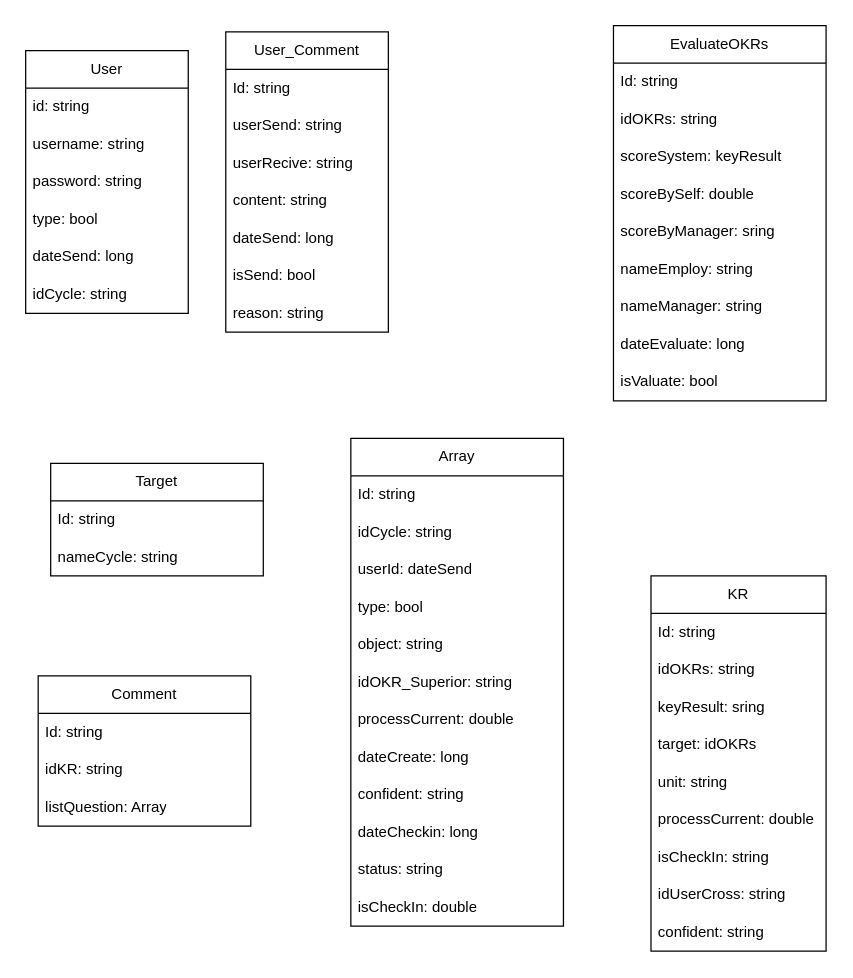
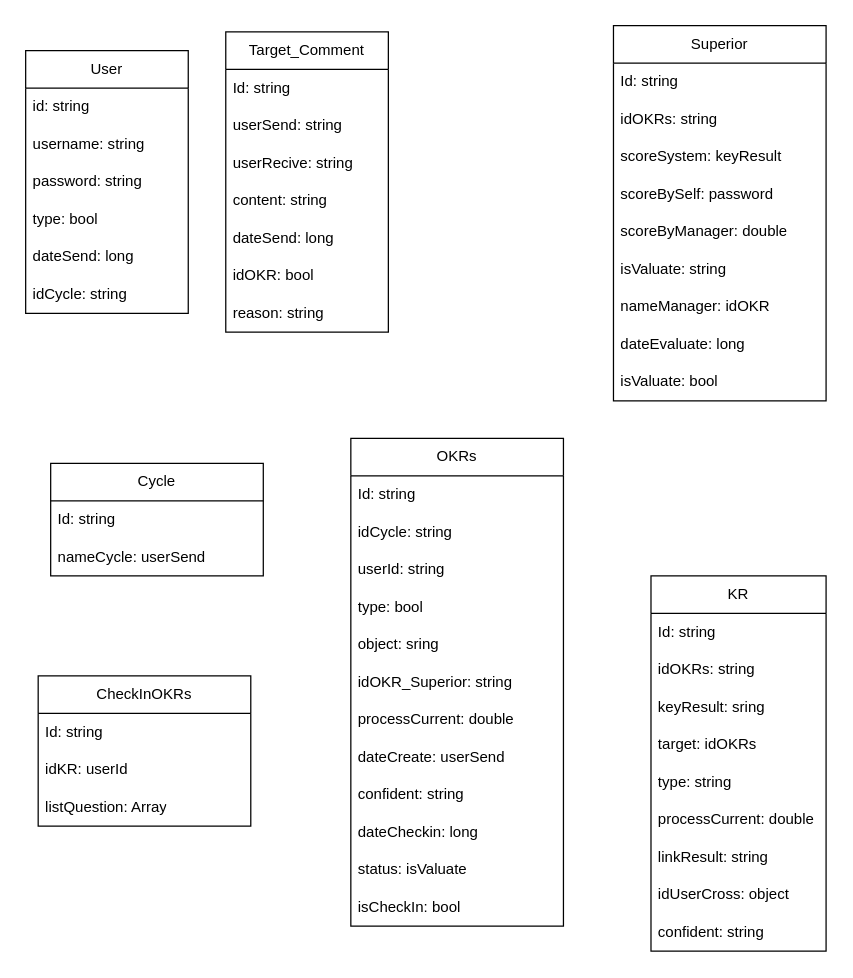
(719, 44) -> (719, 44)
(307, 51) -> (307, 51)
(693, 194) -> (703, 194)
(703, 232) -> (707, 232)
(688, 269) -> (682, 269)
(276, 276) -> (272, 276)
(695, 307) -> (690, 307)
(457, 457) -> (457, 457)
(157, 482) -> (157, 482)
(122, 557) -> (132, 557)
(421, 569) -> (411, 569)
(411, 644) -> (407, 644)
(144, 694) -> (144, 694)
(419, 757) -> (438, 757)
(88, 769) -> (90, 769)
(701, 782) -> (703, 782)
(722, 857) -> (722, 857)
(411, 869) -> (422, 869)
(730, 894) -> (732, 894)
(422, 907) -> (413, 907)
